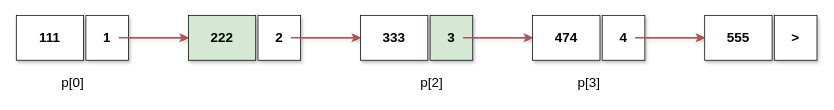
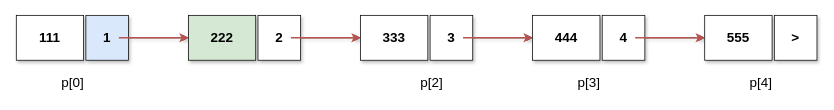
(107, 38) -> (107, 38)
(452, 38) -> (452, 38)
(567, 38) -> (567, 38)
none -> (762, 83)
